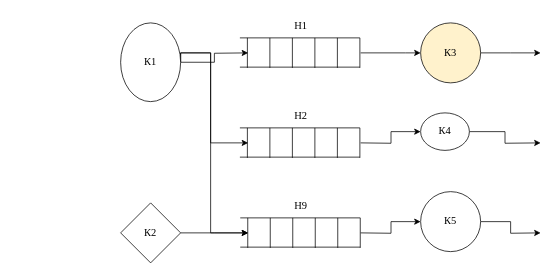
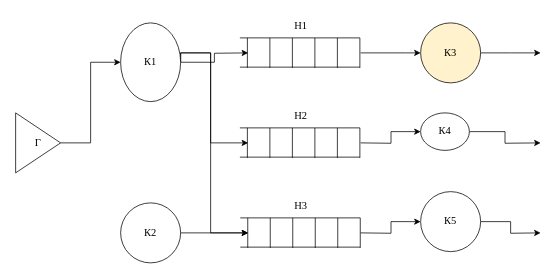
none -> (90, 91)
none -> (38, 143)
(301, 207) -> (301, 207)
(150, 233) -> (150, 233)
